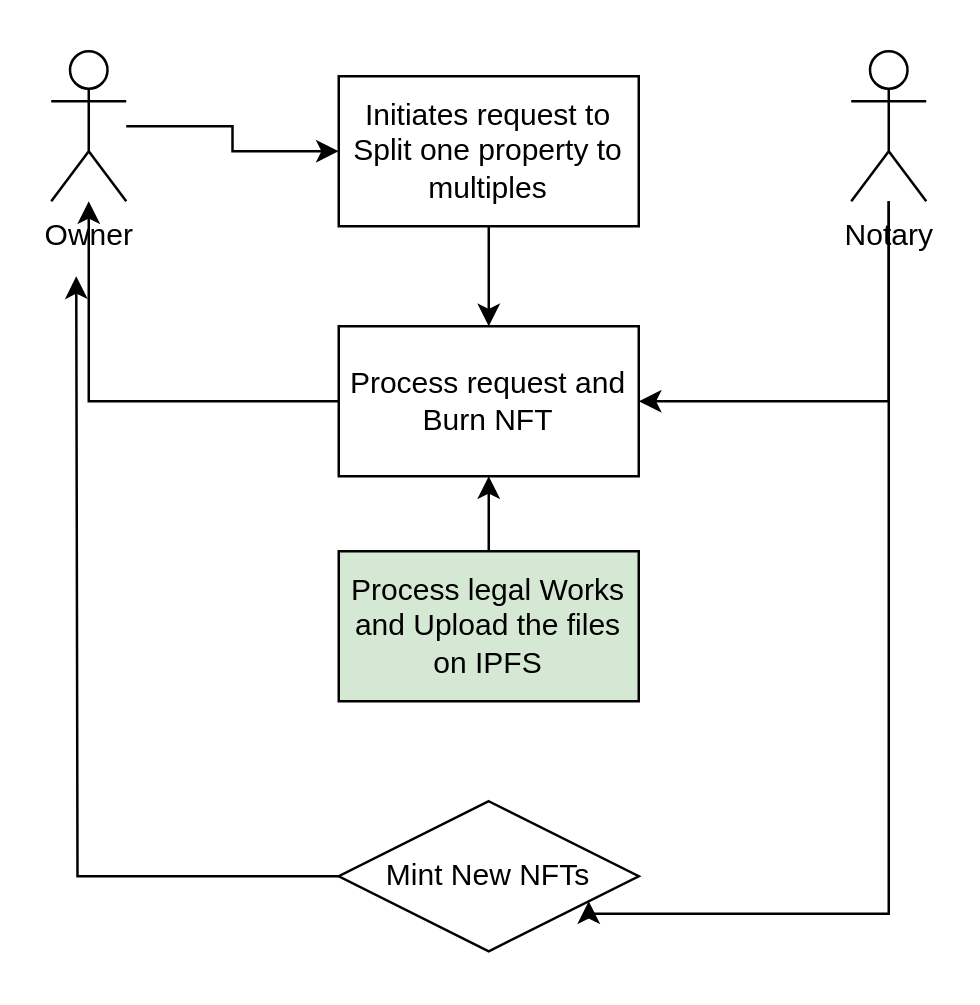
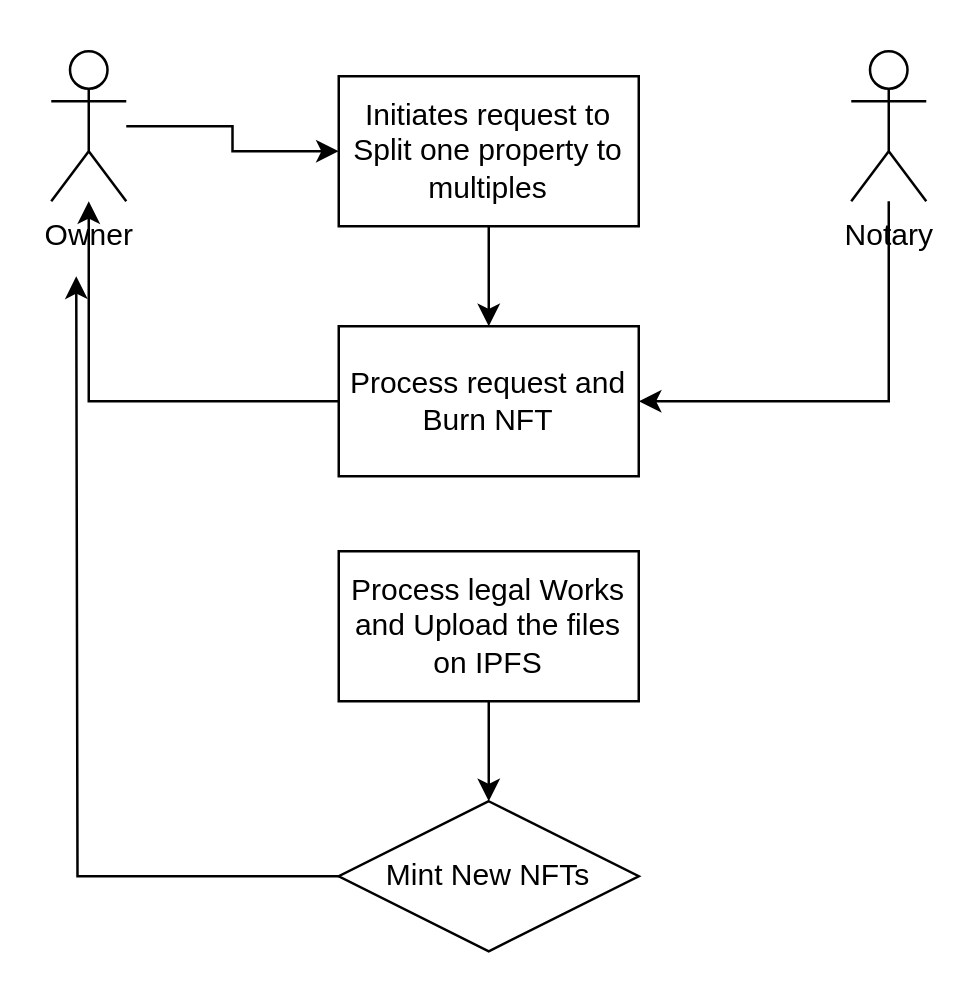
(489, 505) -> (489, 743)
(489, 626) -> (489, 626)
(889, 810) -> none
